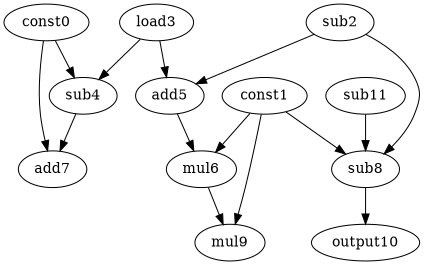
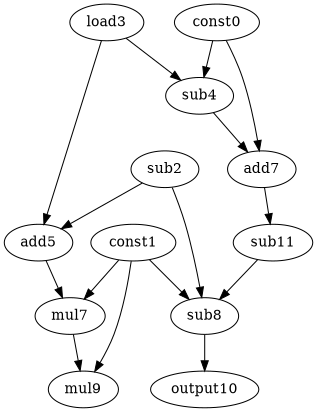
(201, 169) -> (70, 316)
none -> (267, 201)
